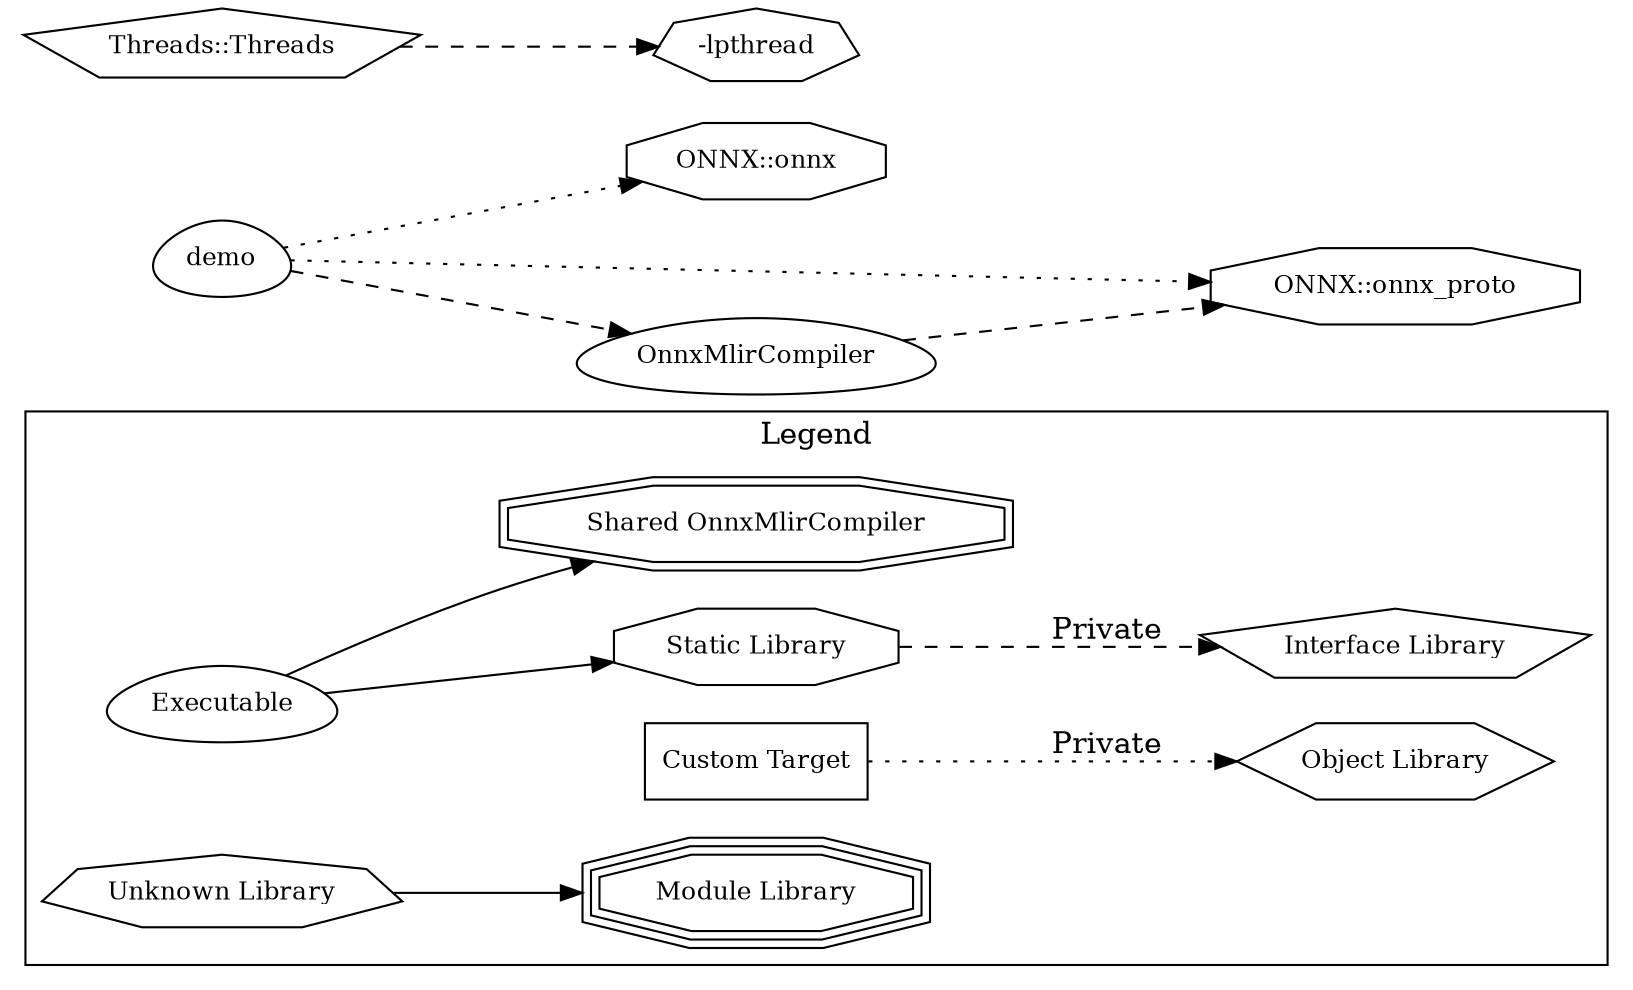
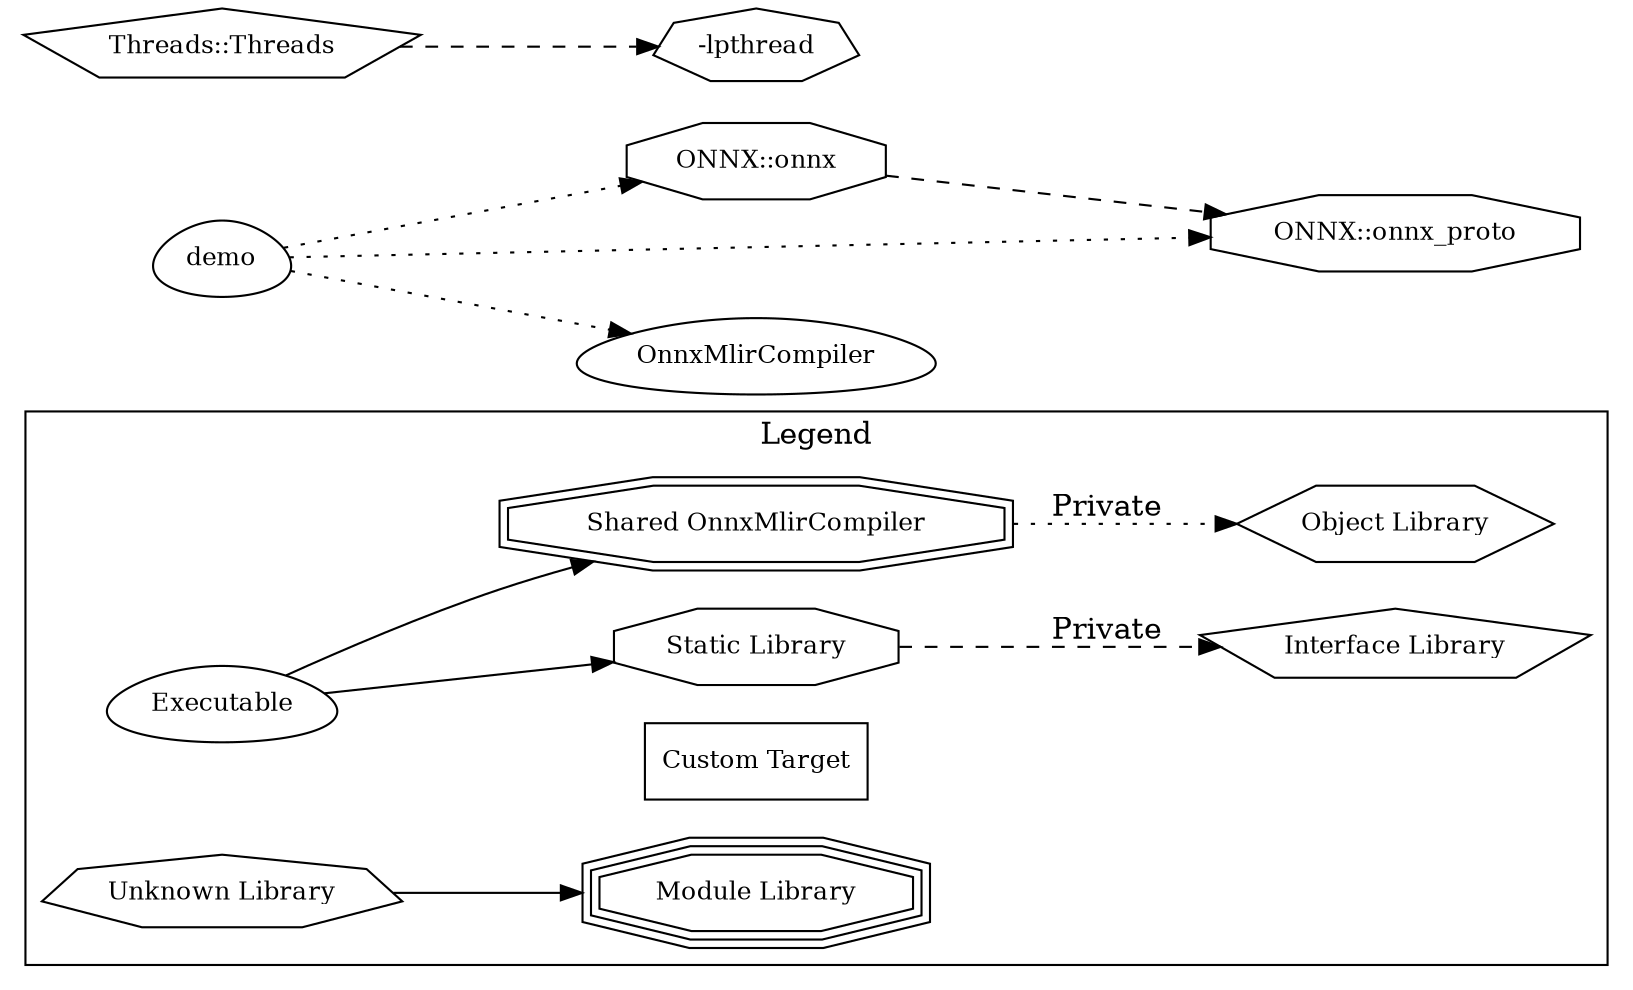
(450, 300) -> (450, 300)
(1053, 324) -> (1045, 194)
(1041, 761) -> (1114, 524)
